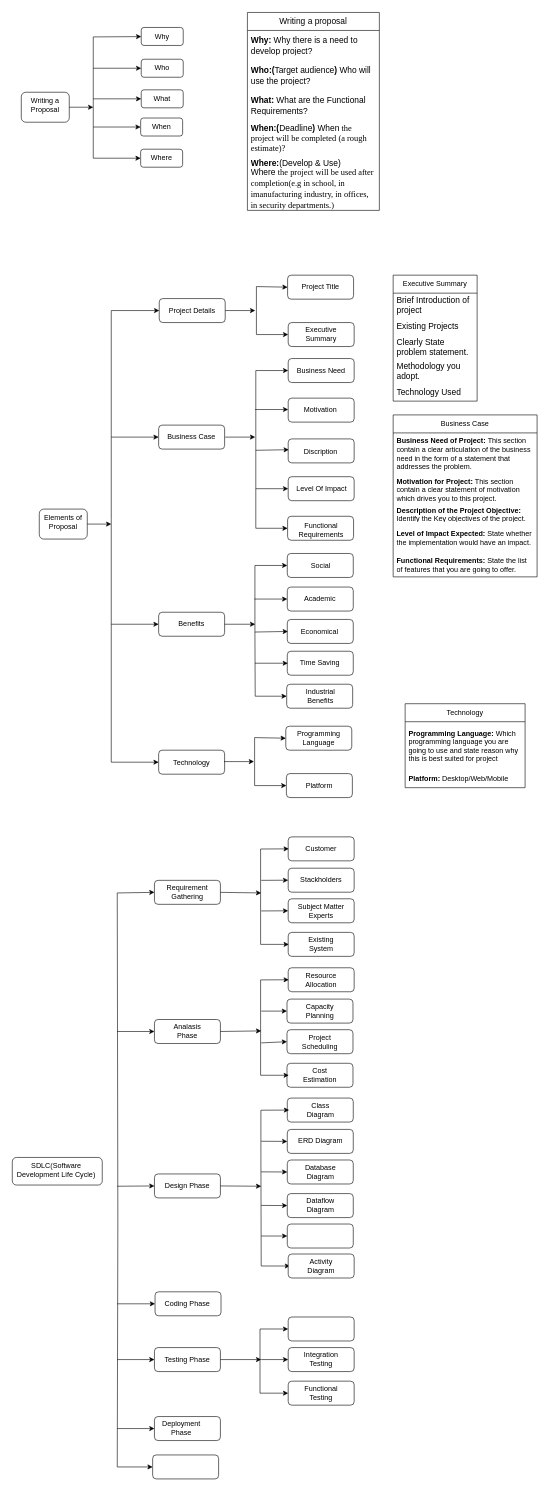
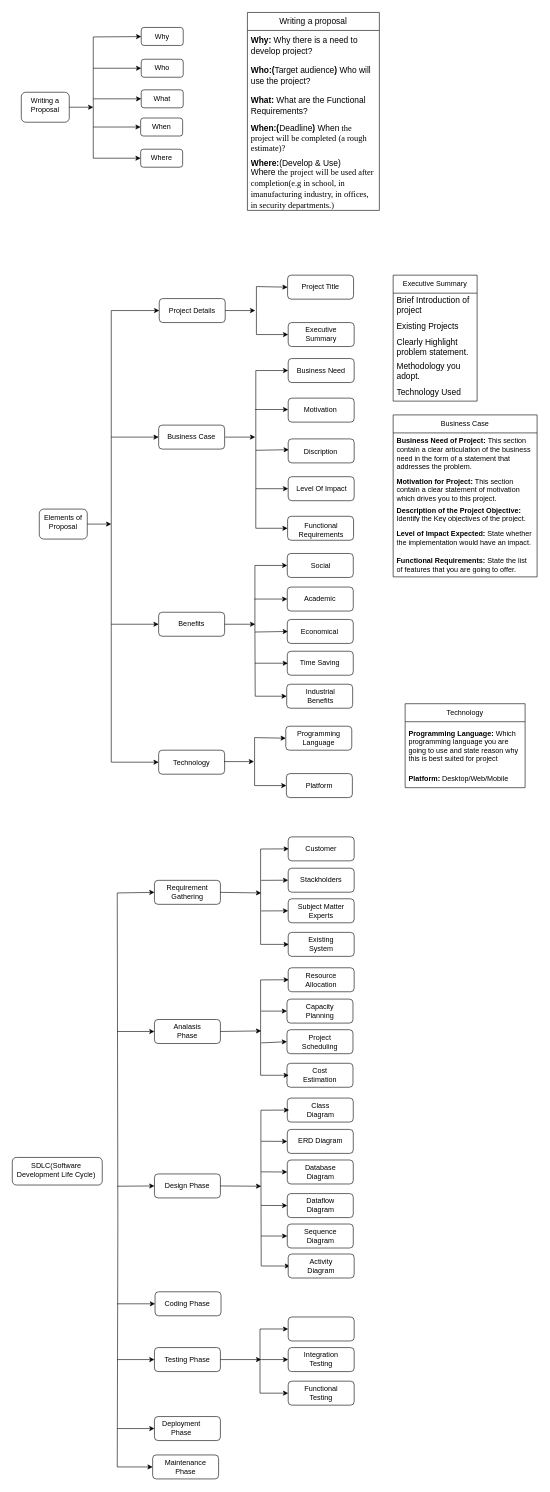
(436, 347) -> (436, 347)
none -> (320, 1236)
none -> (186, 1467)
